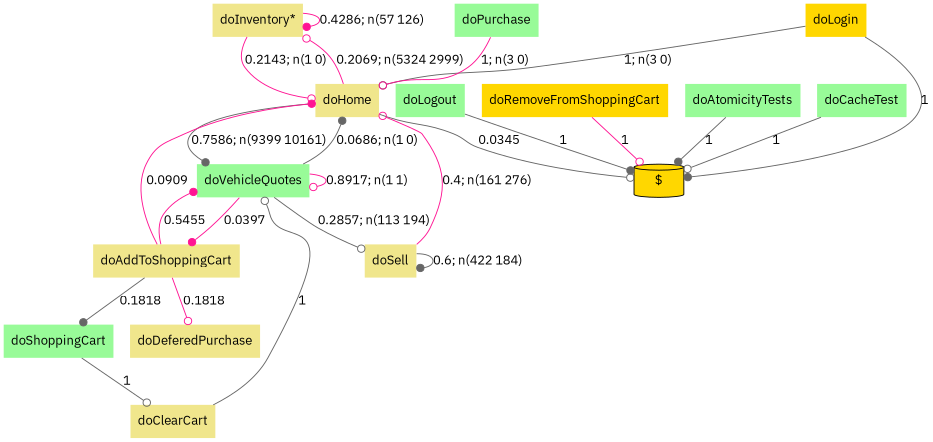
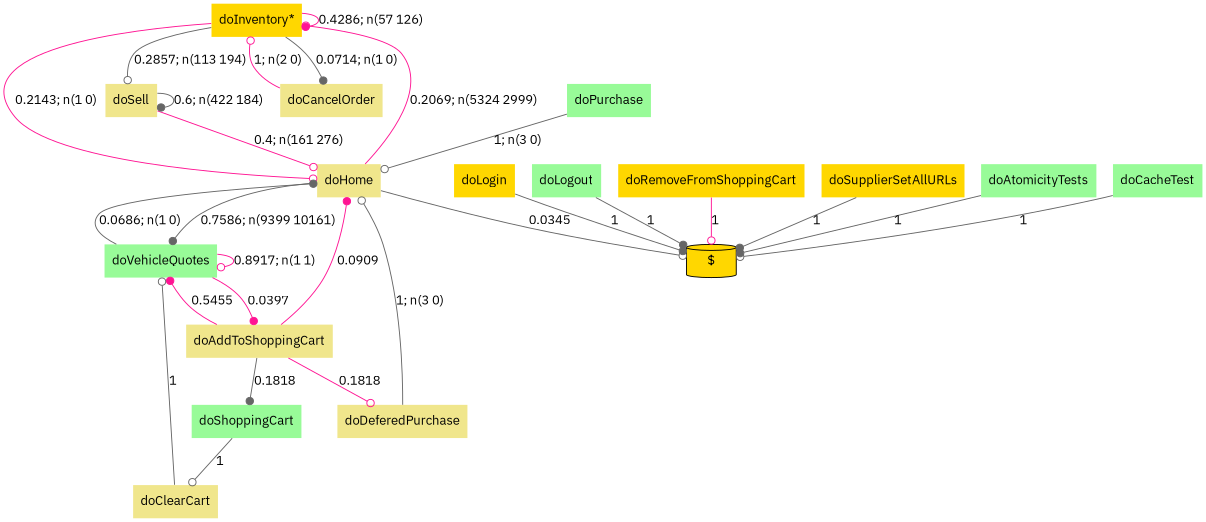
(258, 20) -> (257, 20)
(596, 58) -> (396, 302)
(469, 67) -> (478, 141)
none -> (331, 101)
none -> (893, 181)
(314, 226) -> (159, 40)
